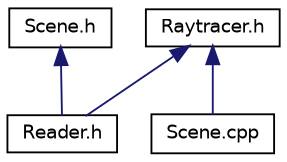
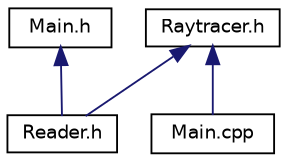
(60, 28) -> (60, 28)
(213, 134) -> (213, 134)
